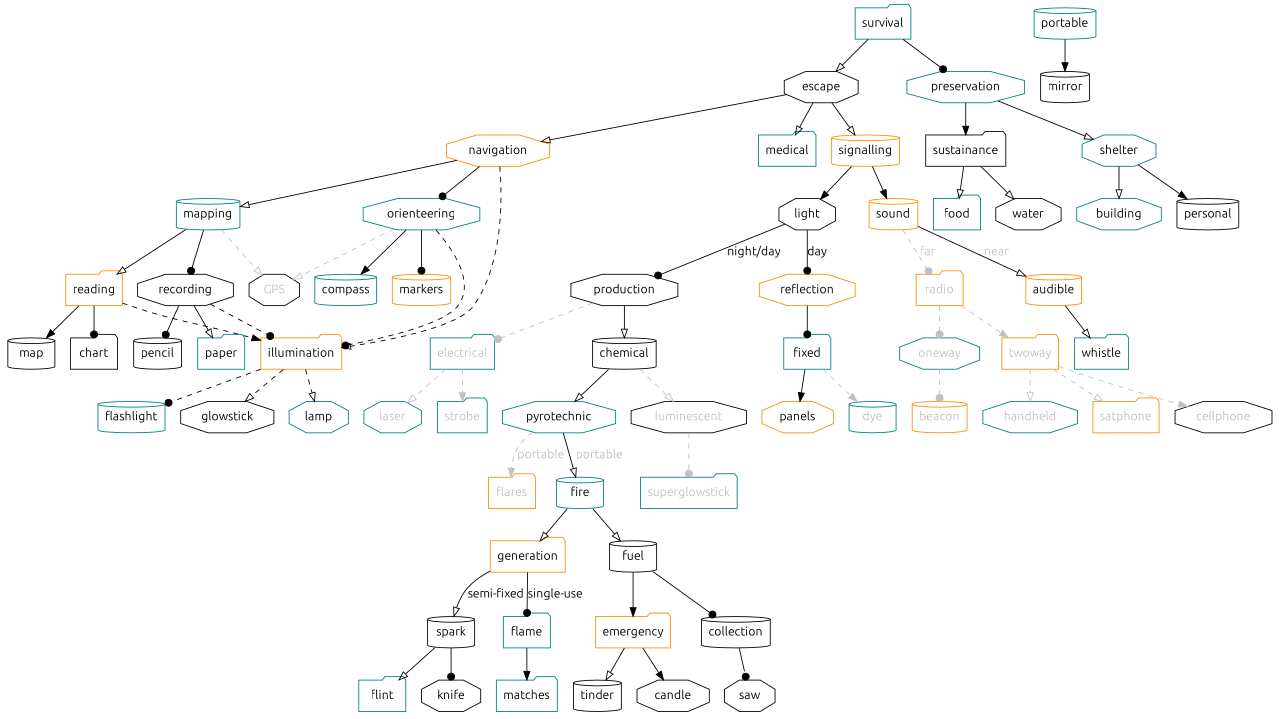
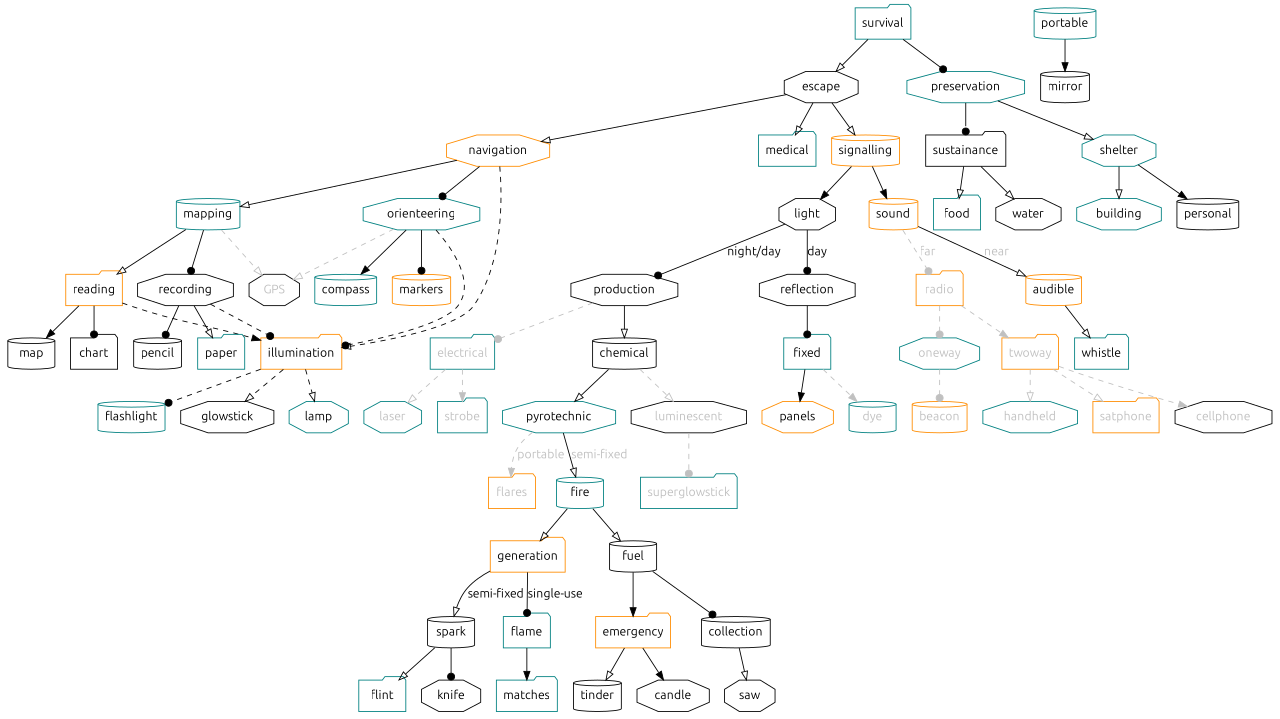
(966, 115) -> (966, 115)
(807, 290) -> (807, 290)
(600, 455) -> (600, 455)
(742, 660) -> (742, 660)
